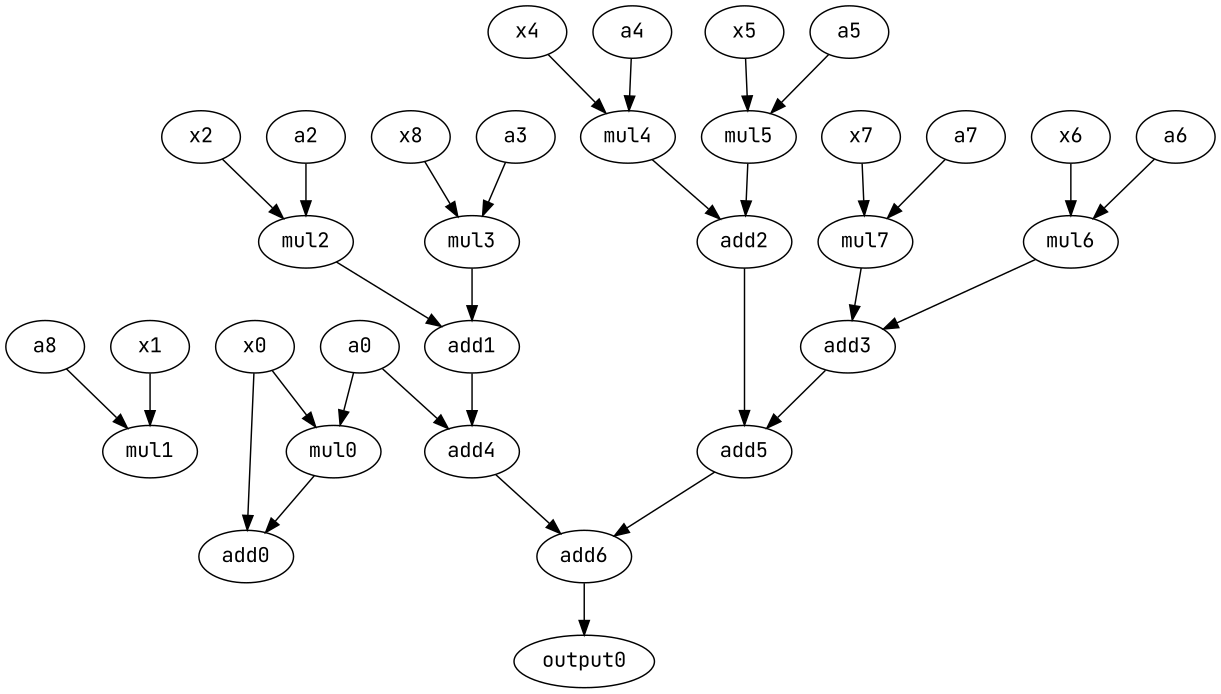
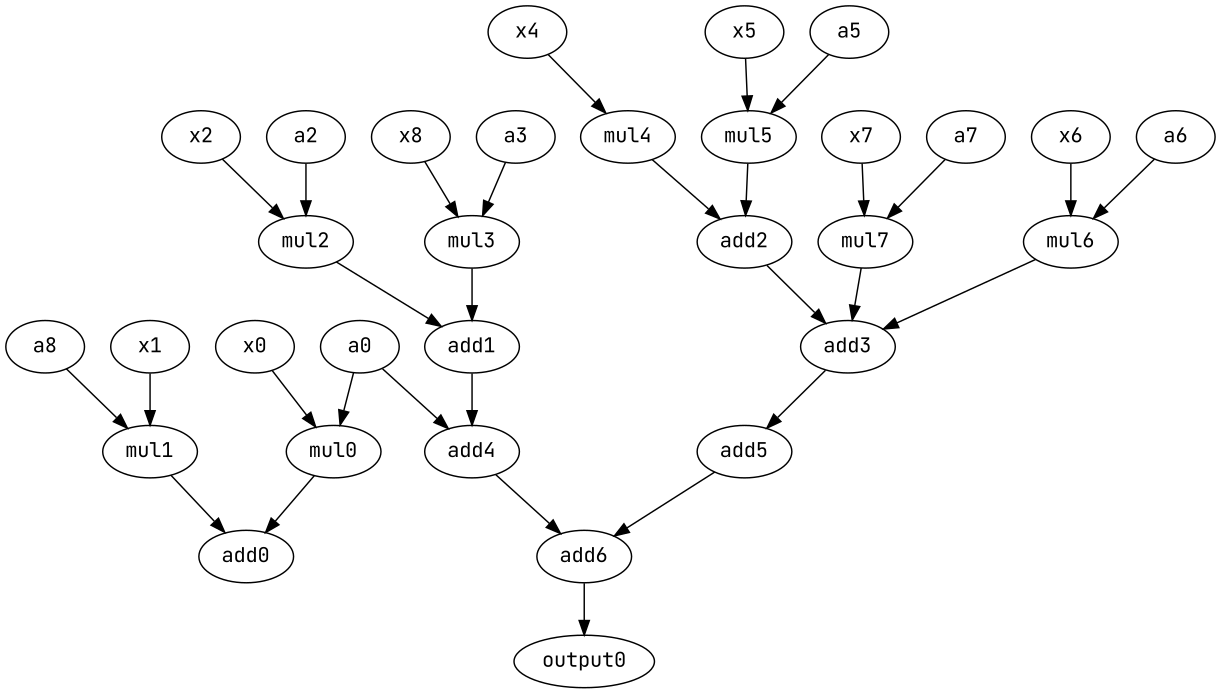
(632, 32) -> none
(744, 339) -> (791, 289)
(251, 444) -> (193, 498)
